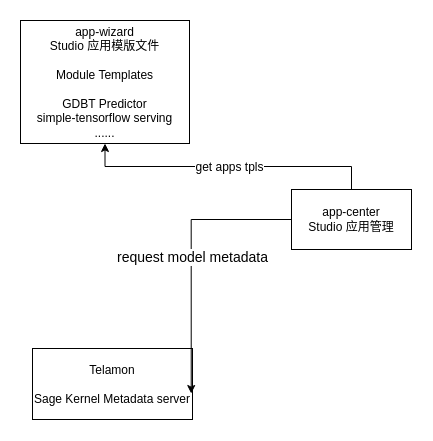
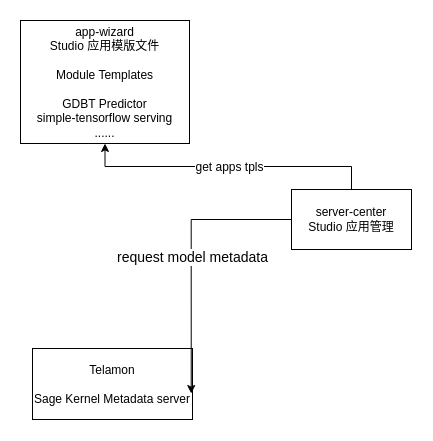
(352, 220) -> (352, 220)
